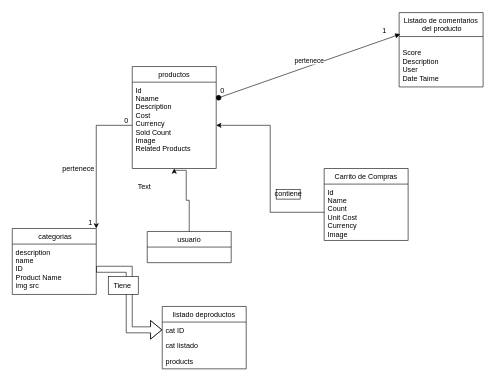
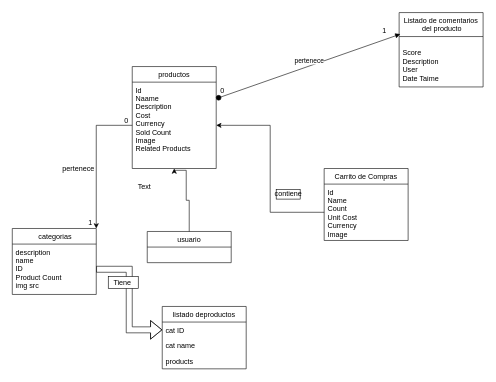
(36, 252) -> (36, 252)
(123, 285) -> (123, 282)
(185, 346) -> (181, 346)
